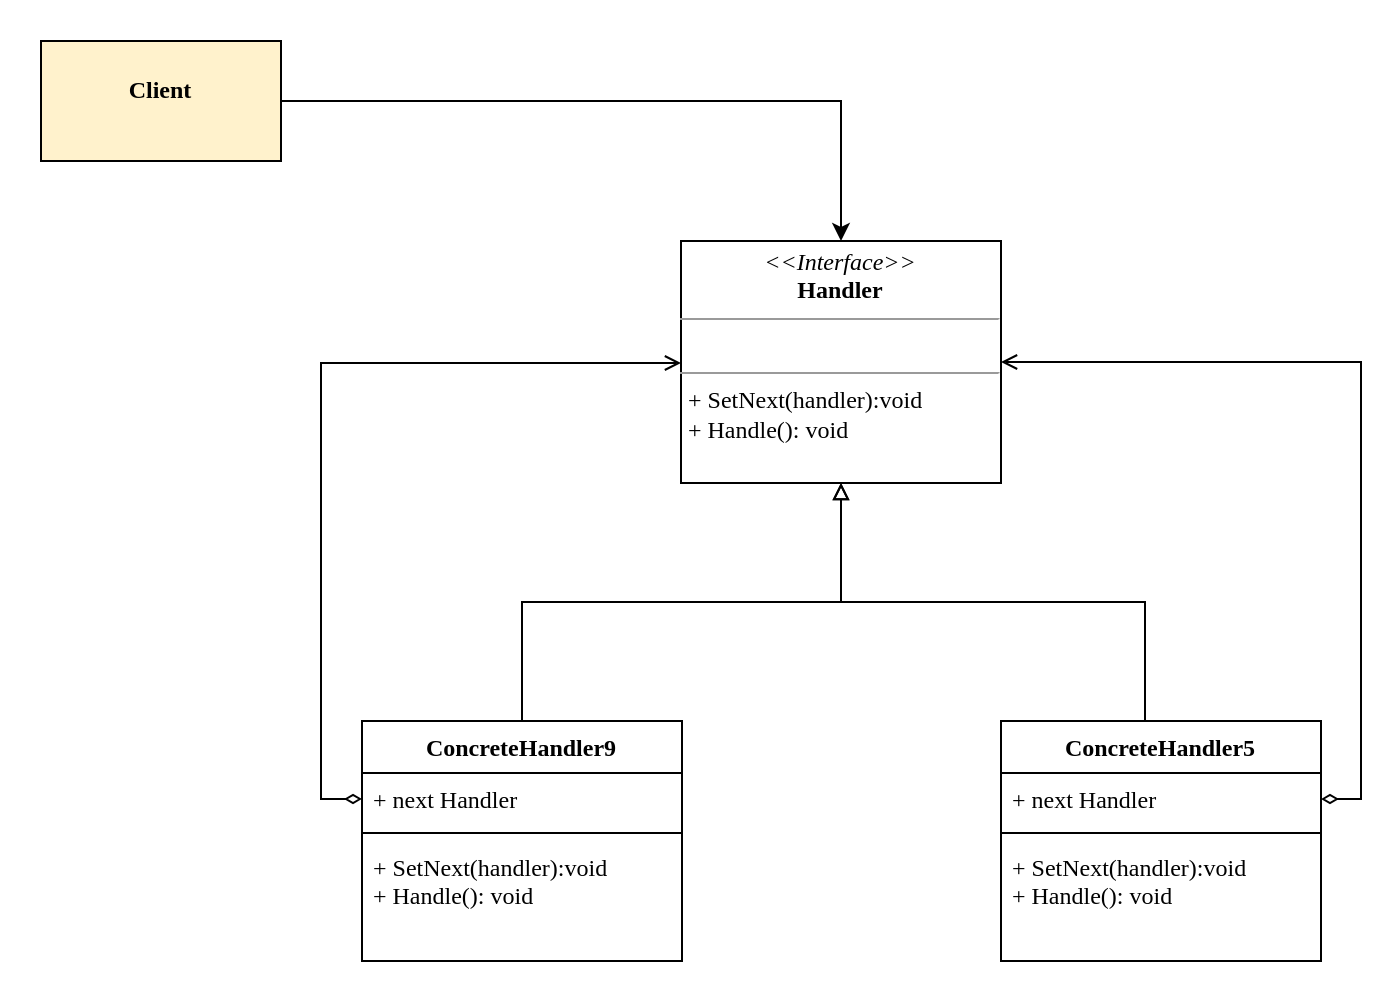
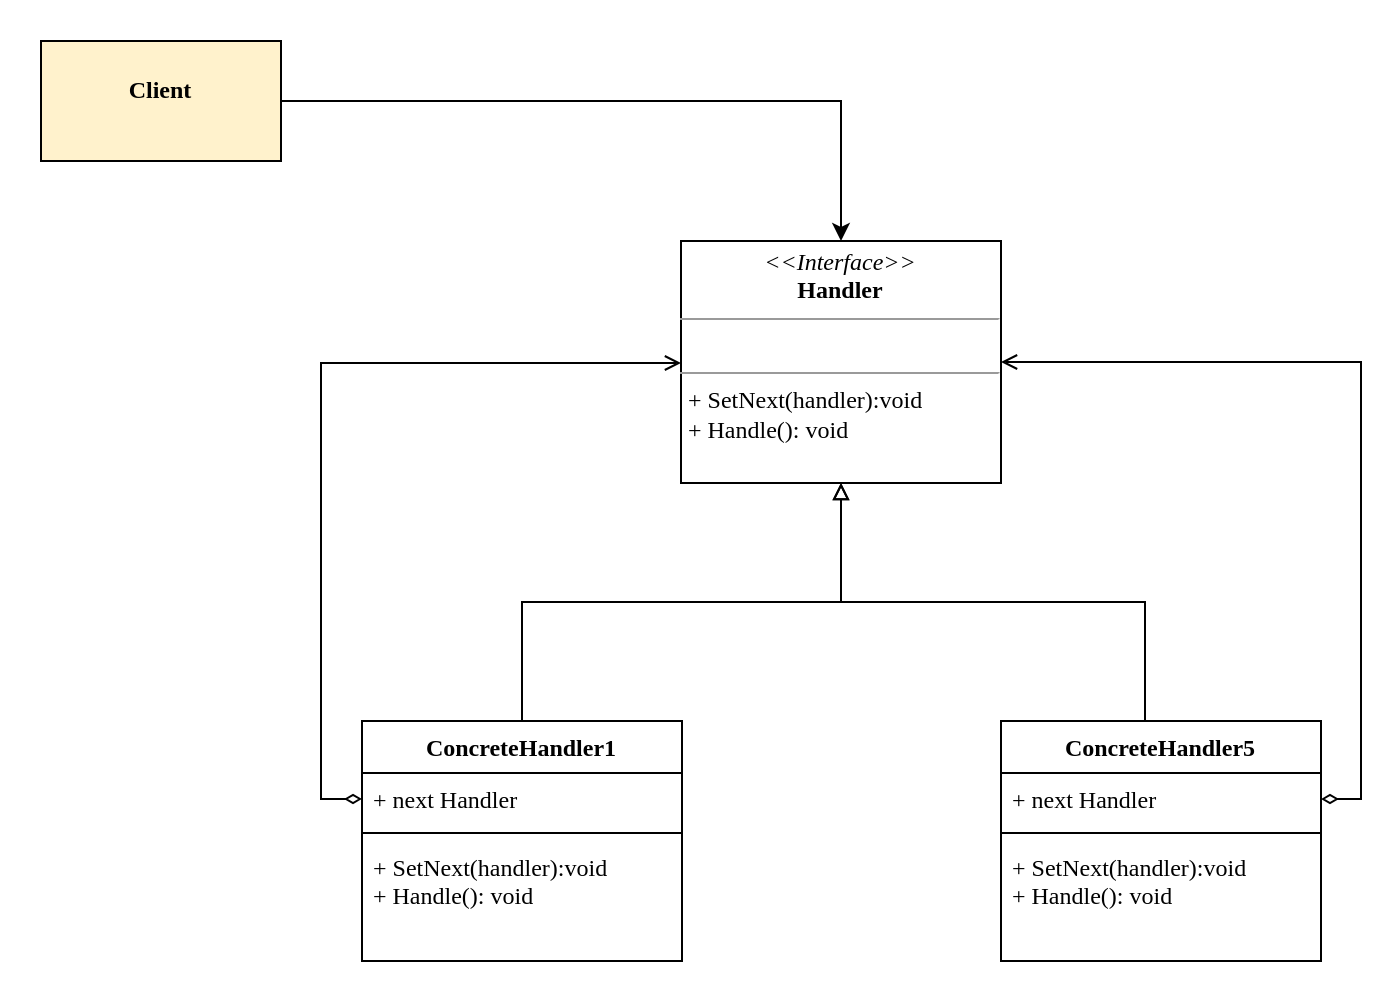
(521, 748) -> (521, 748)
